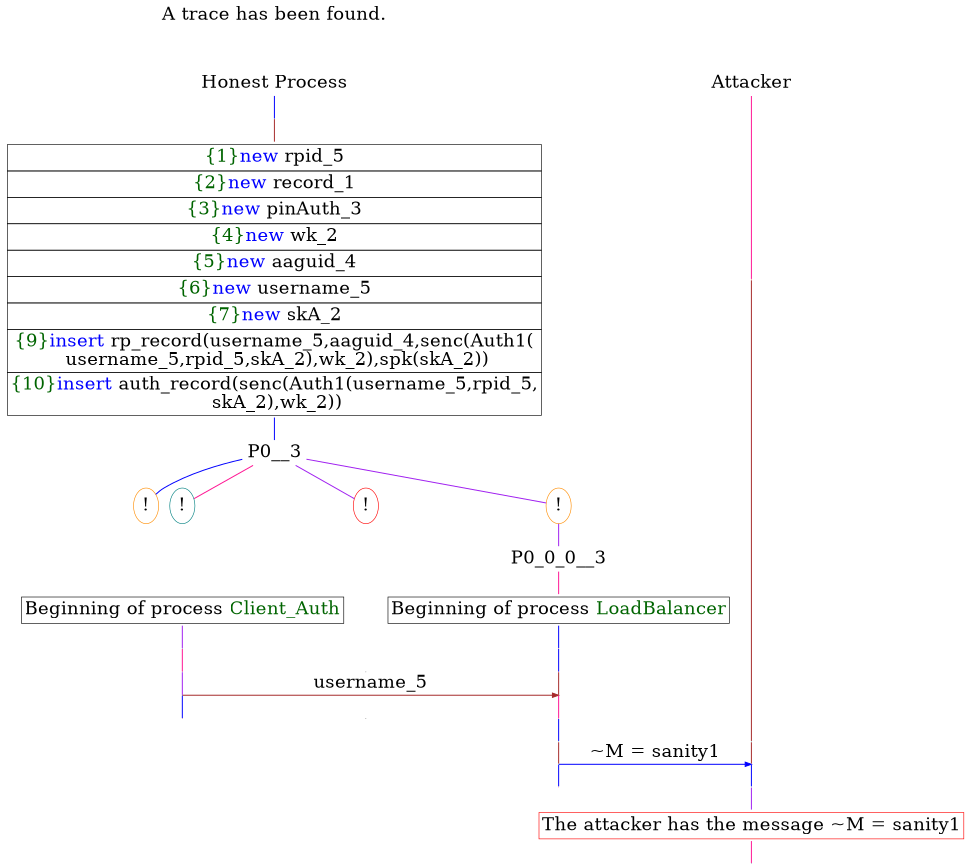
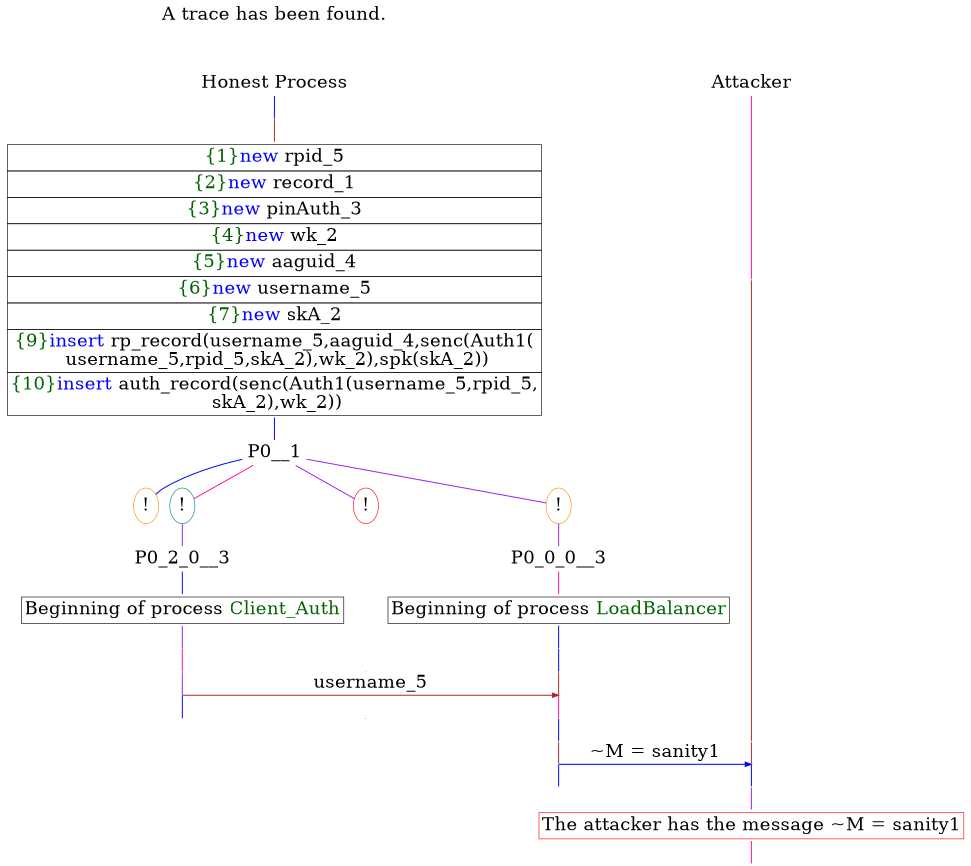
(274, 453) -> (274, 453)
none -> (182, 559)
